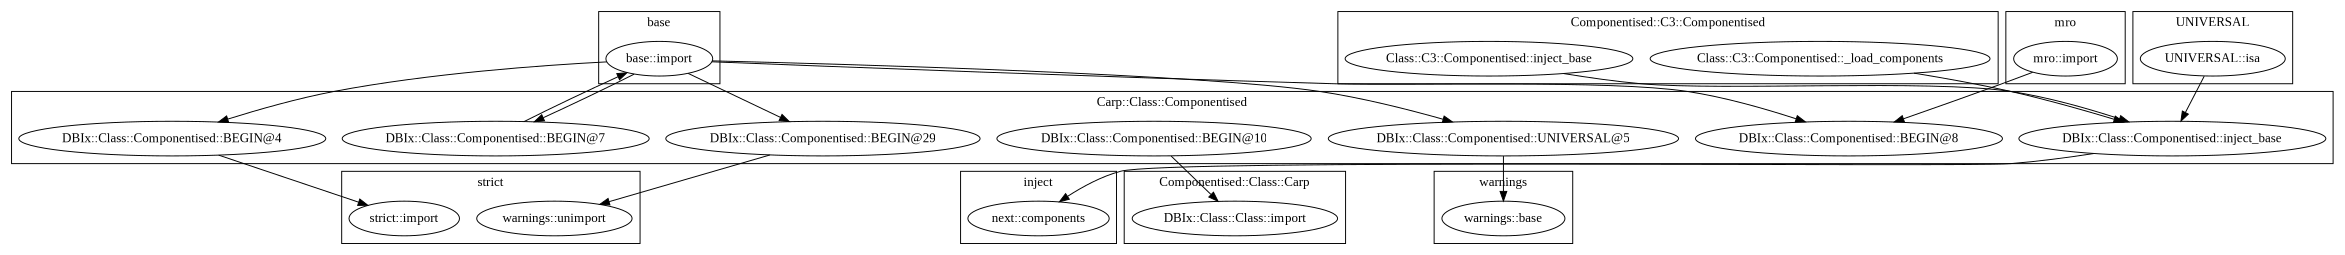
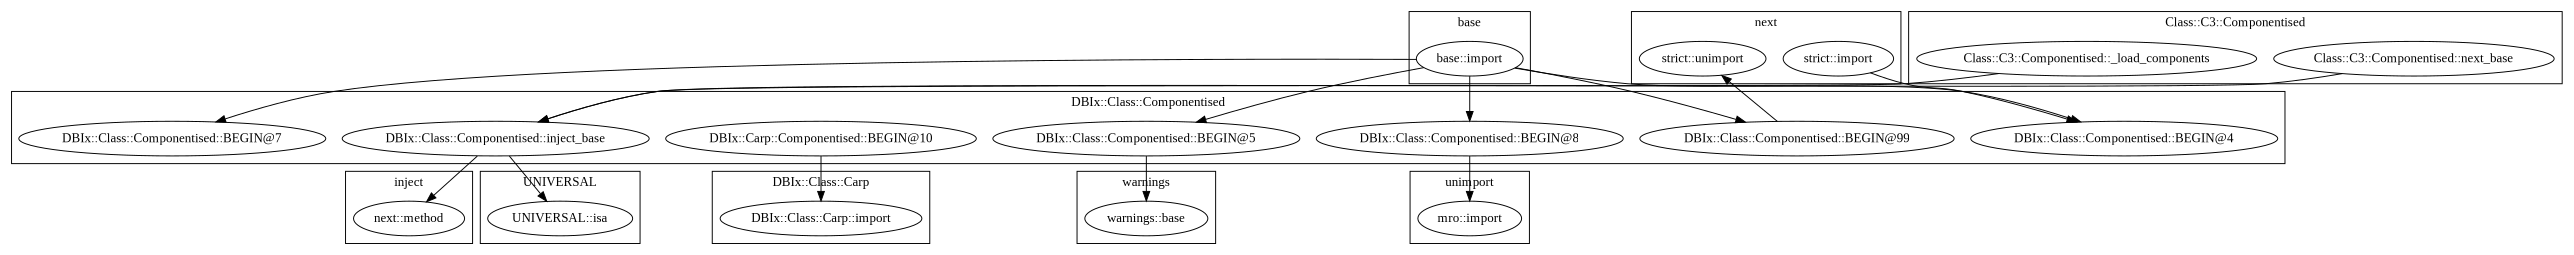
(1668, 23) -> (2235, 23)
(2066, 23) -> (1470, 182)
(1489, 59) -> (2414, 59)
(1962, 98) -> (1470, 177)
(2193, 98) -> (527, 178)
(571, 99) -> none
(1172, 103) -> (1148, 103)
(823, 139) -> (1797, 139)
(1154, 139) -> (821, 139)
(1503, 139) -> (1146, 139)
(289, 179) -> (1969, 93)
(491, 182) -> (1766, 23)
(1235, 182) -> (821, 182)
(554, 218) -> (1703, 59)
(1039, 218) -> (409, 218)
(1235, 218) -> (821, 218)
